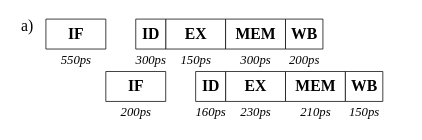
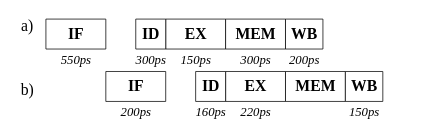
none -> (27, 90)
(256, 113) -> (256, 113)
(315, 113) -> none
